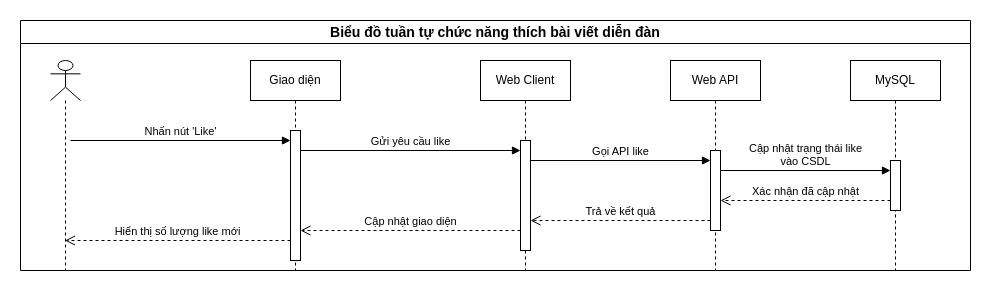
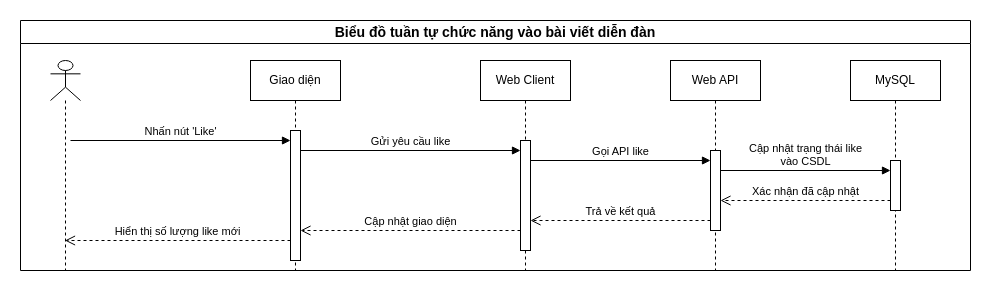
(496, 33) -> (496, 33)
